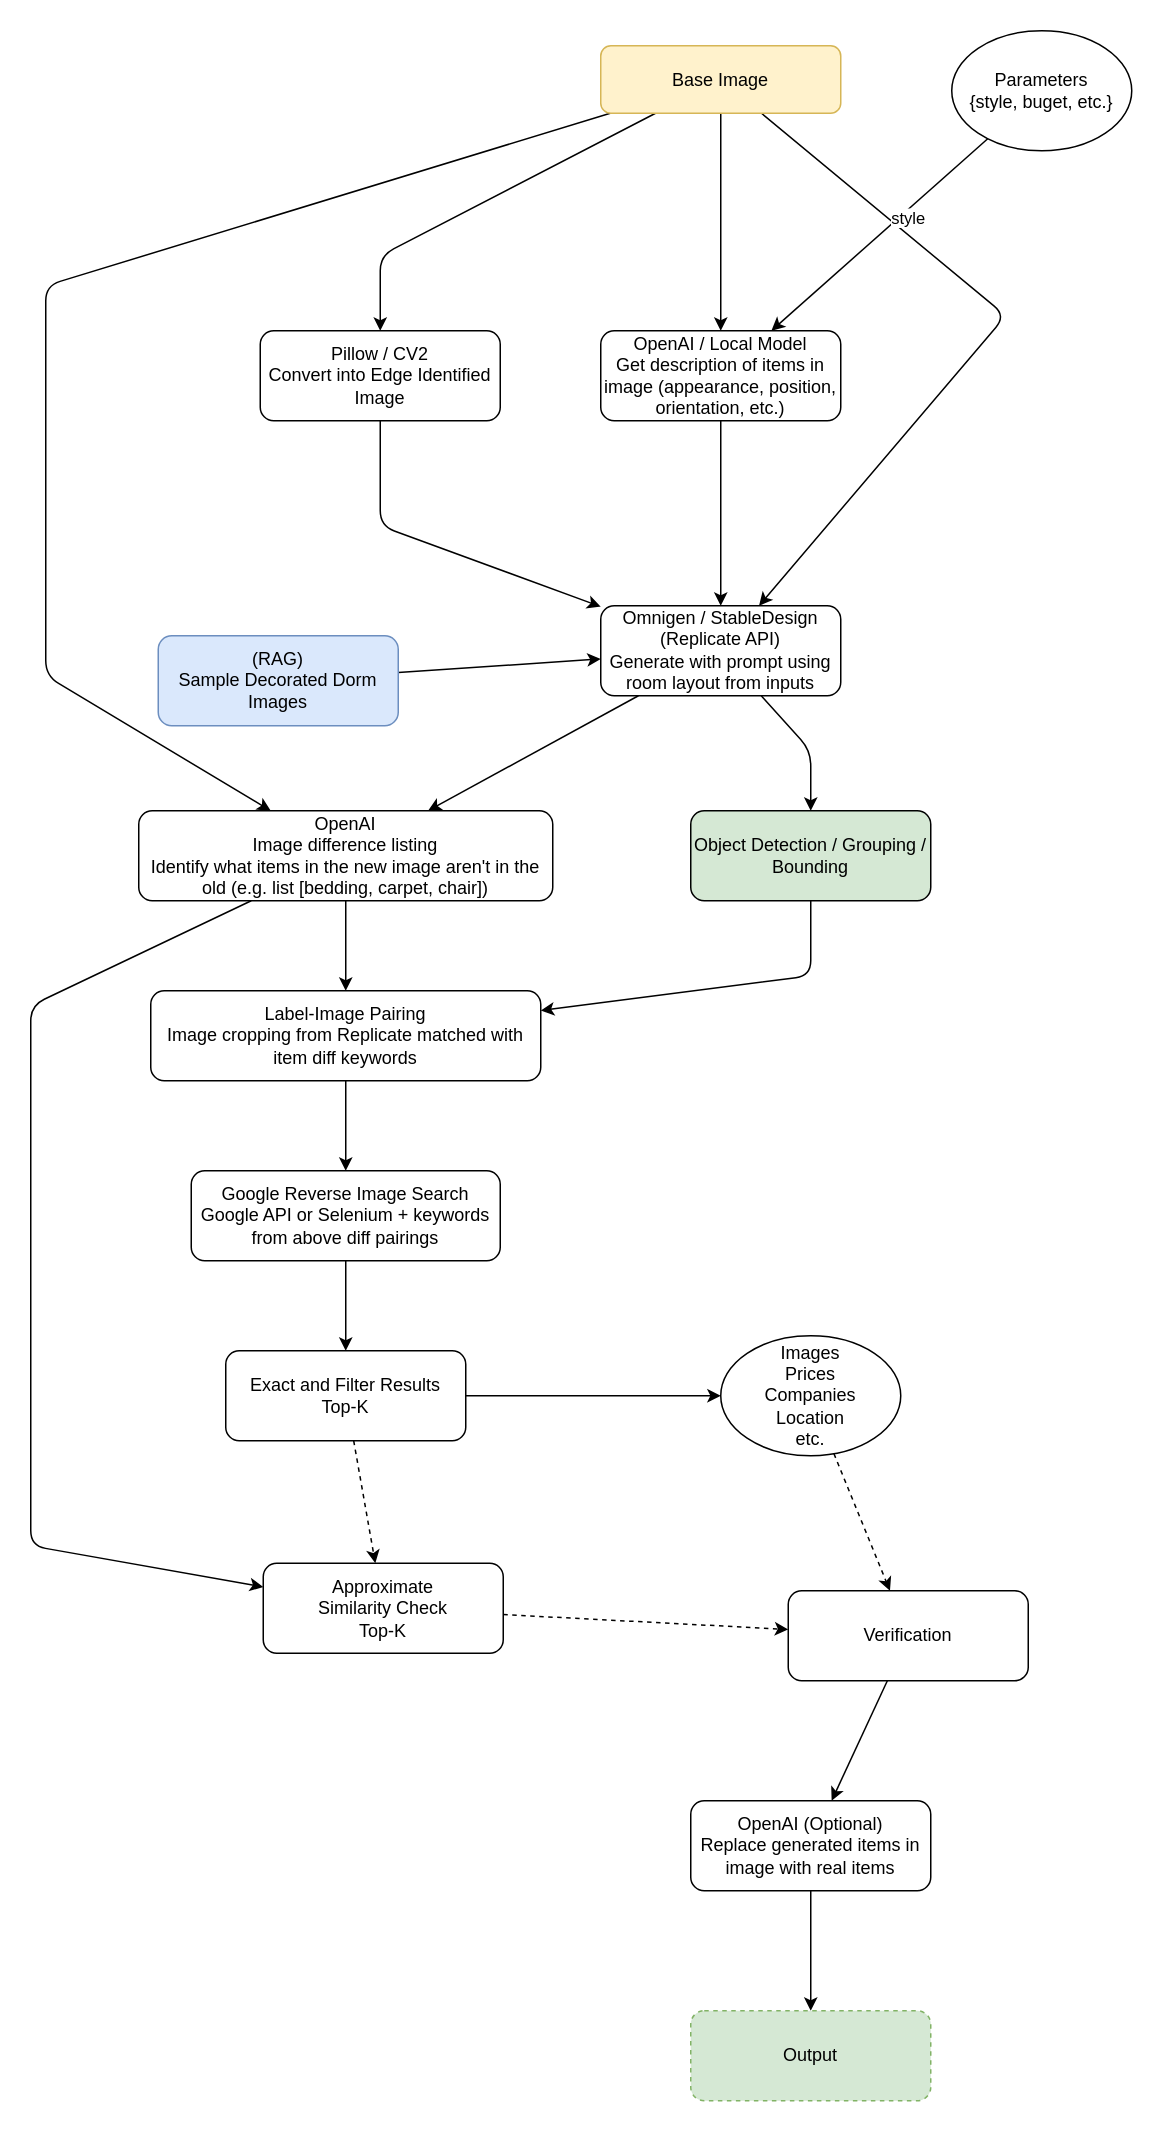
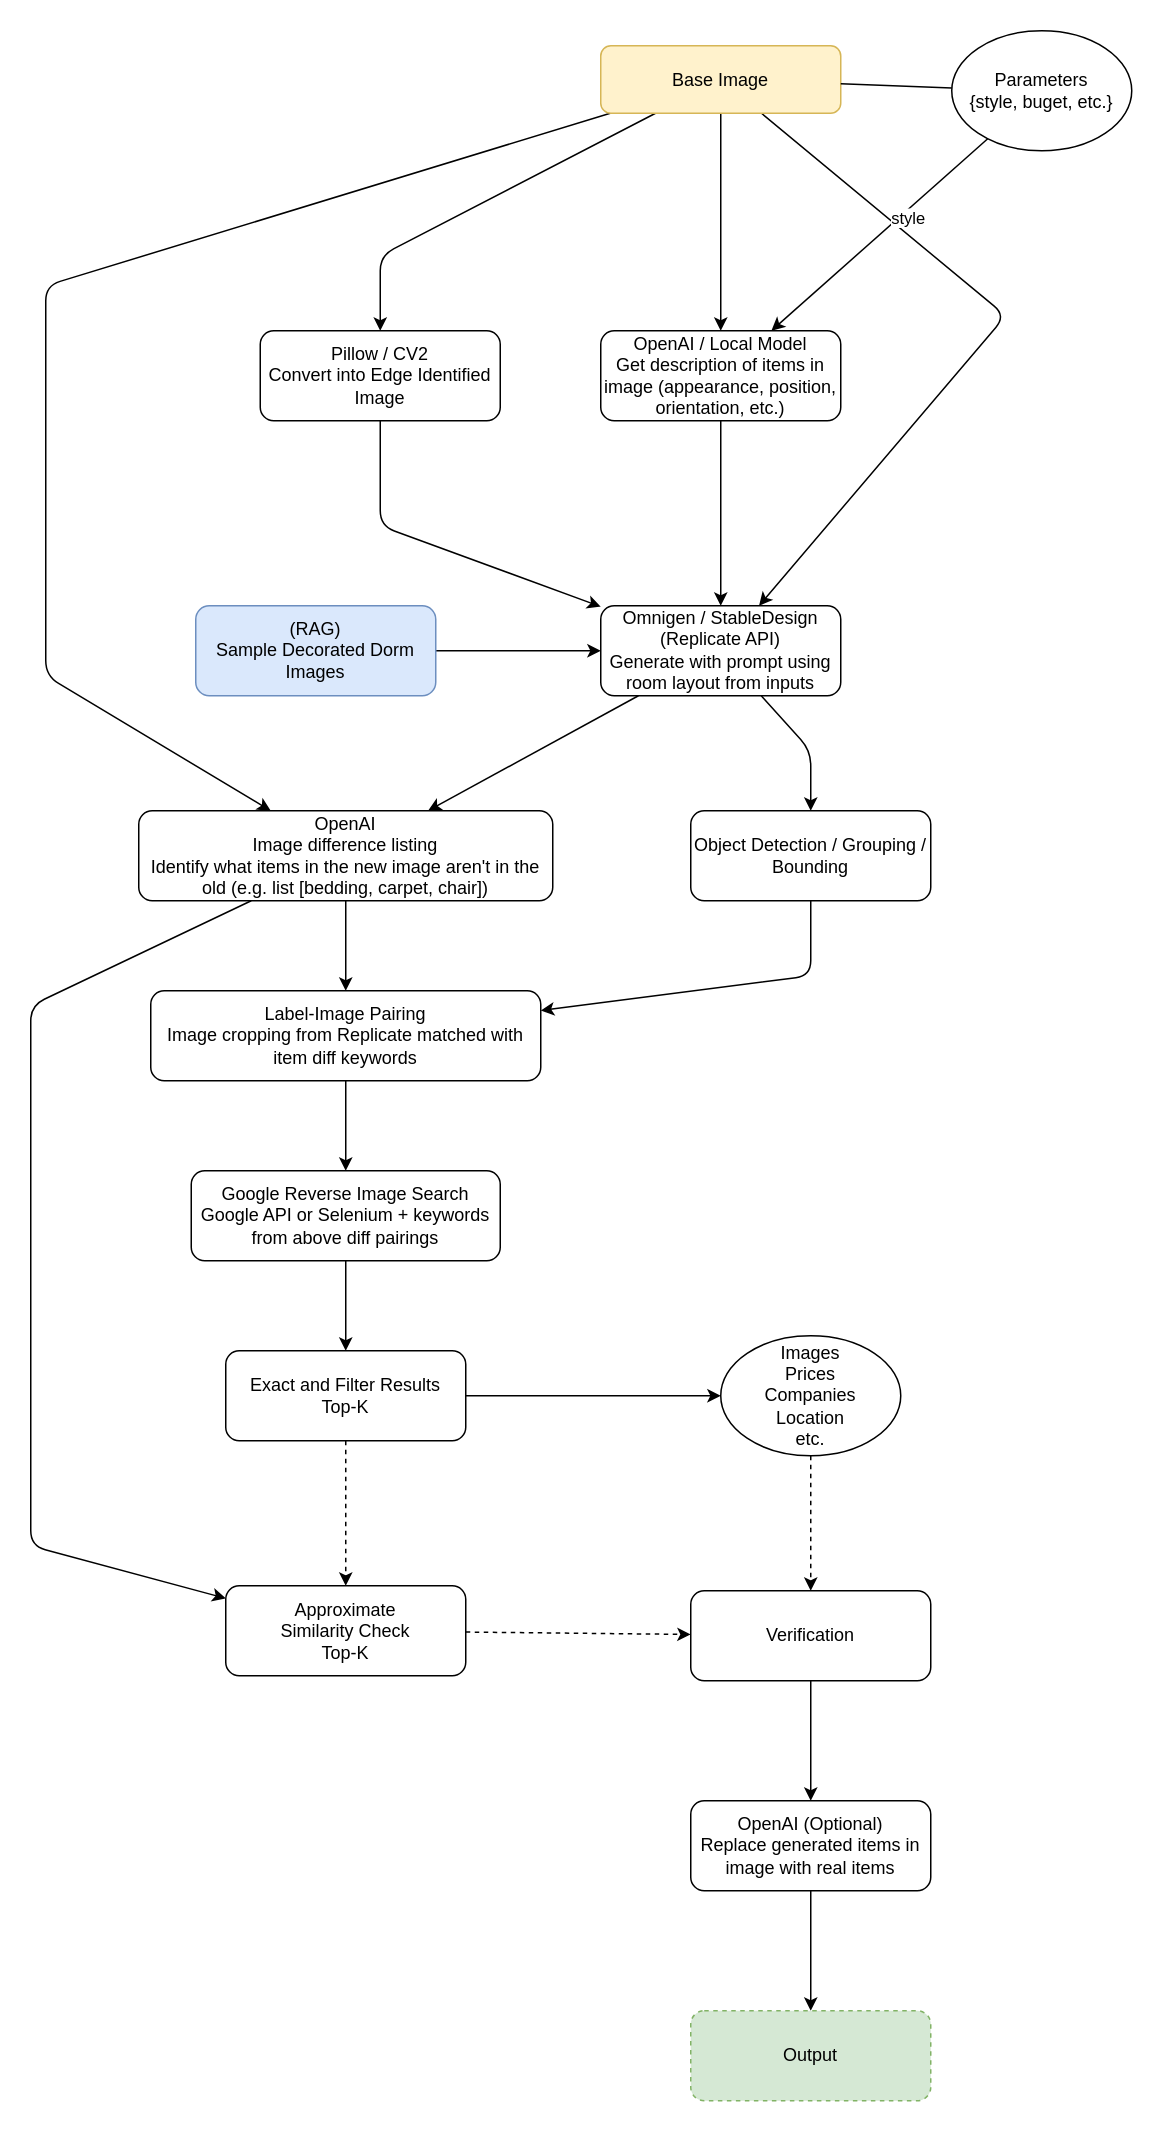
none -> (897, 86)
(278, 681) -> (316, 651)
(811, 856) -> (811, 856)
(383, 1608) -> (346, 1631)
(908, 1636) -> (811, 1636)
